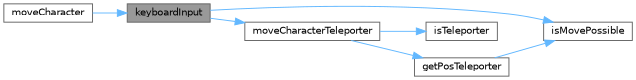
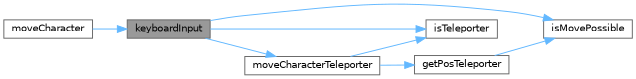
none -> (313, 29)
